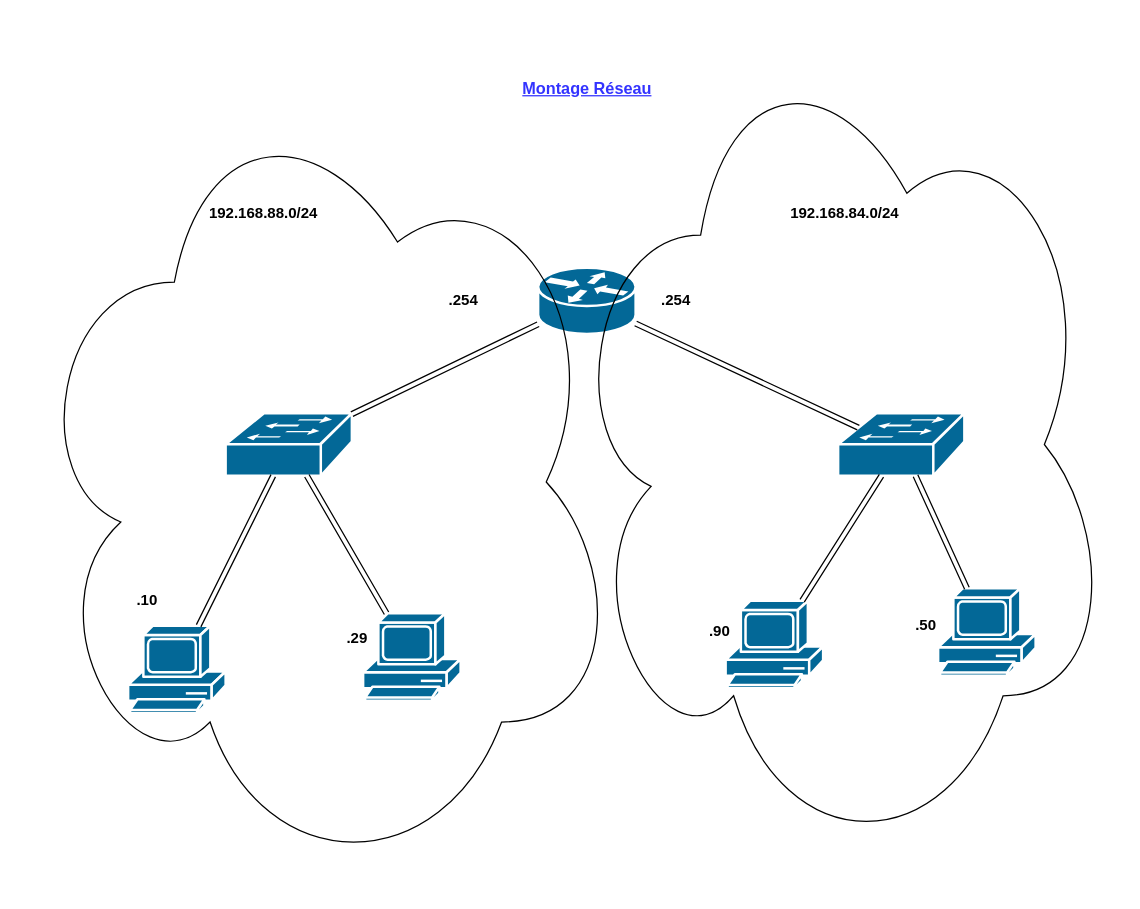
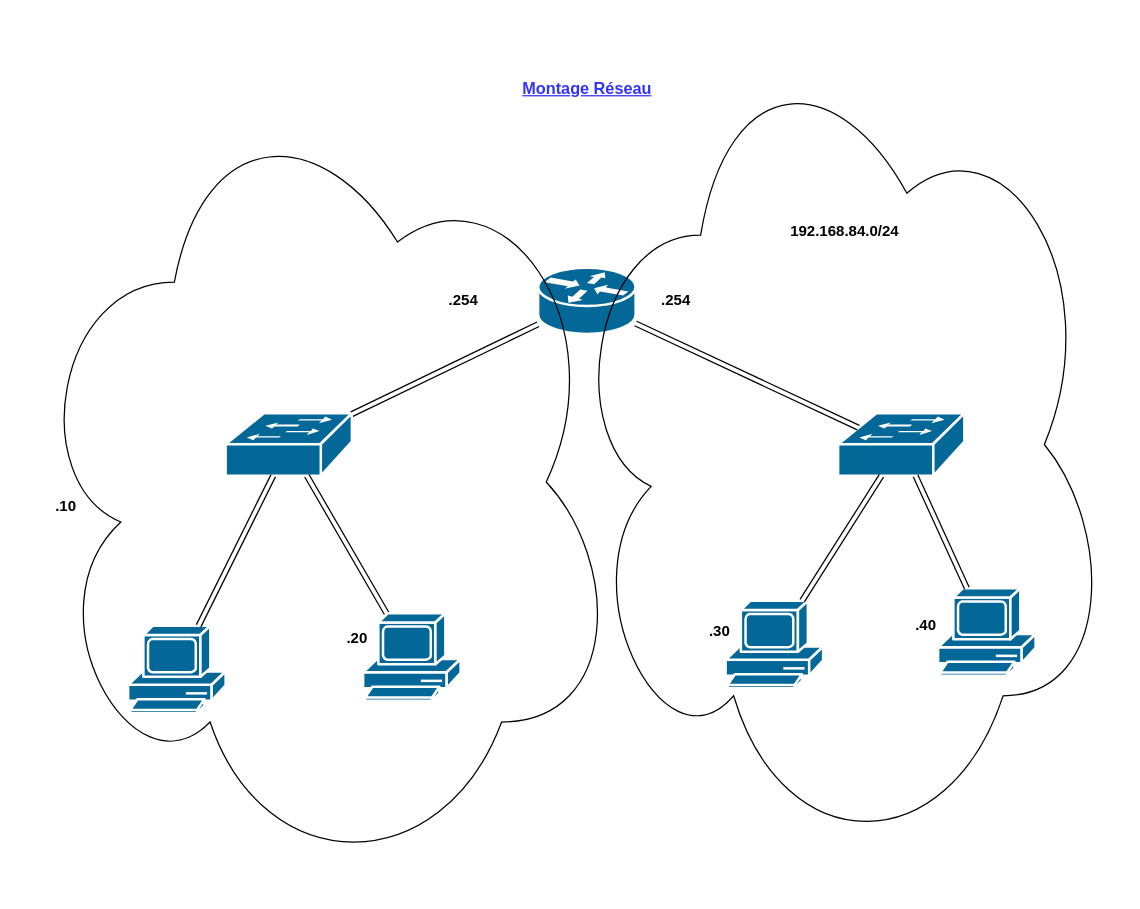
(263, 213) -> none
(844, 213) -> (844, 232)
(147, 601) -> (66, 507)
(926, 626) -> (926, 626)
(720, 632) -> (720, 632)
(358, 638) -> (358, 638)
